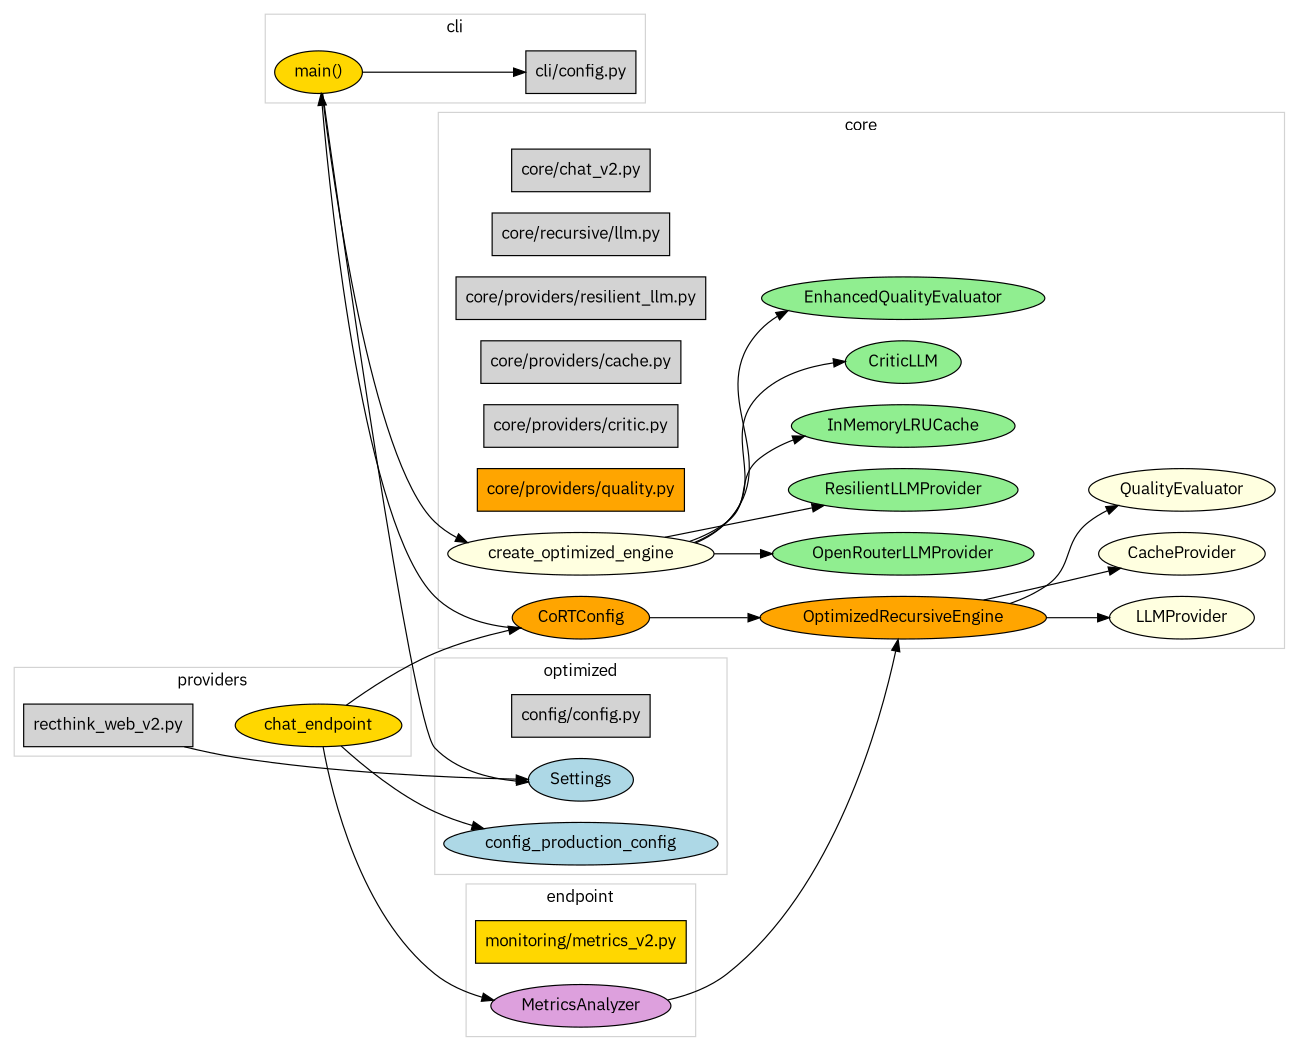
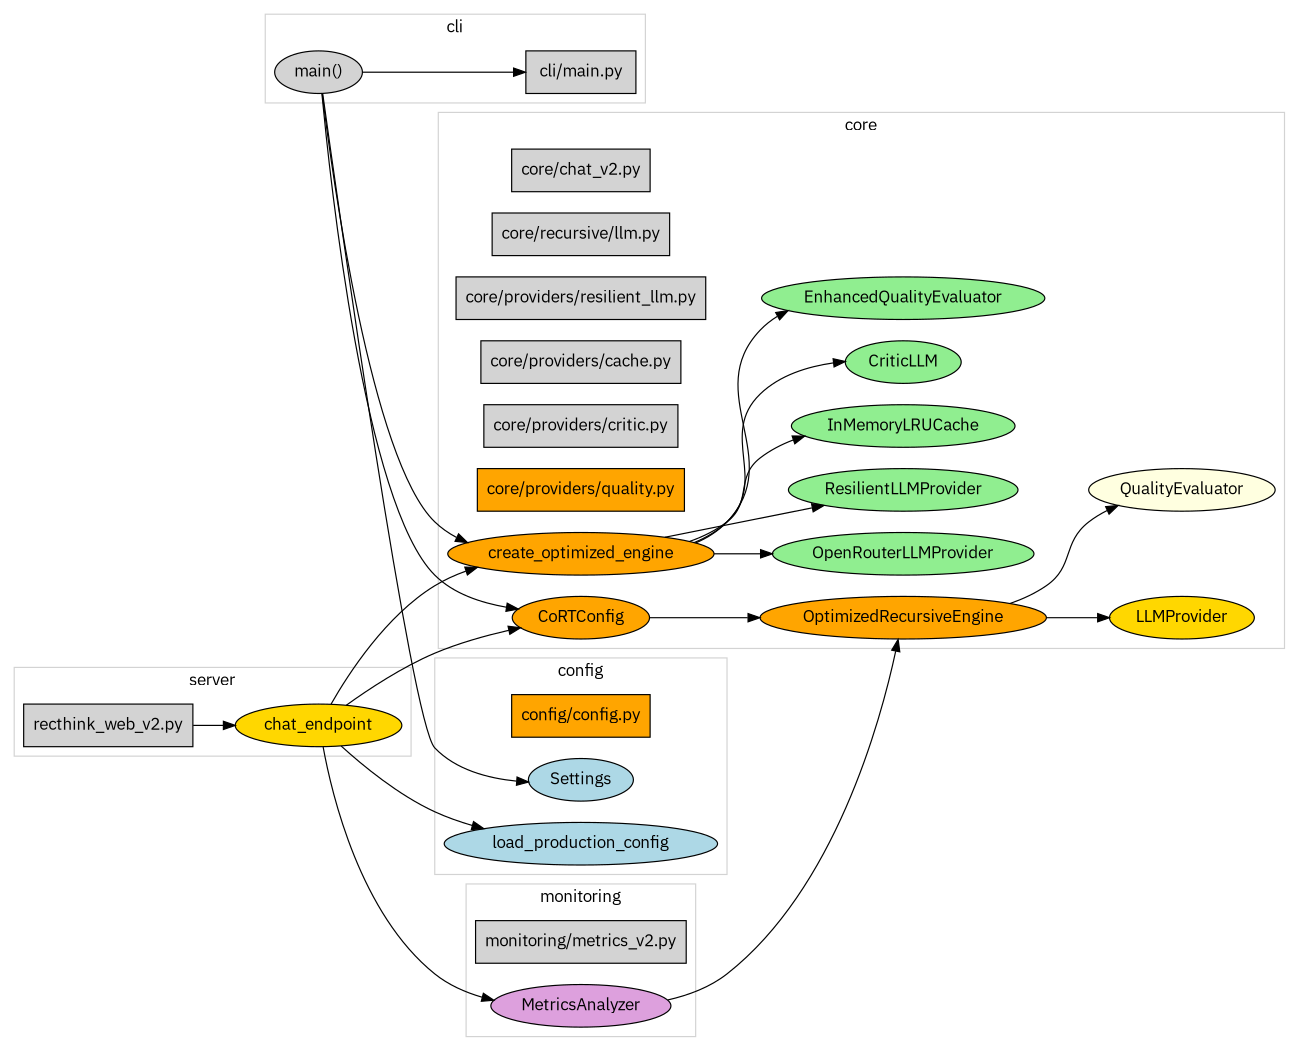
(319, 72) -> (319, 72)
(581, 72) -> (581, 72)
(345, 300) -> (387, 478)
(581, 554) -> (581, 554)
(1182, 554) -> none
(1182, 618) -> (1182, 618)
none -> (387, 626)
(581, 672) -> (581, 672)
(213, 681) -> (213, 681)
(581, 716) -> (581, 716)
(349, 771) -> (208, 725)
(581, 844) -> (581, 844)
(581, 898) -> (581, 898)
(581, 942) -> (581, 942)
